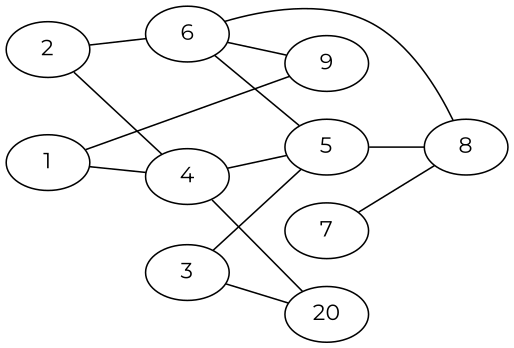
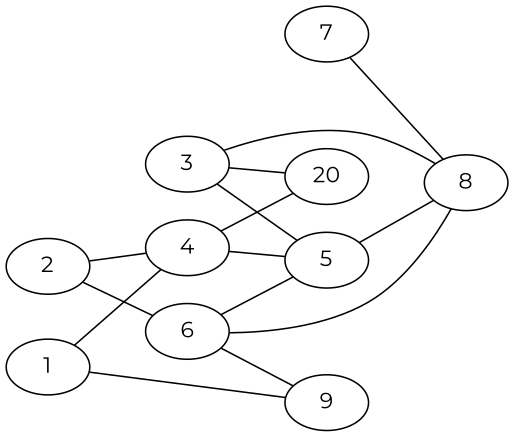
none -> (332, 131)
